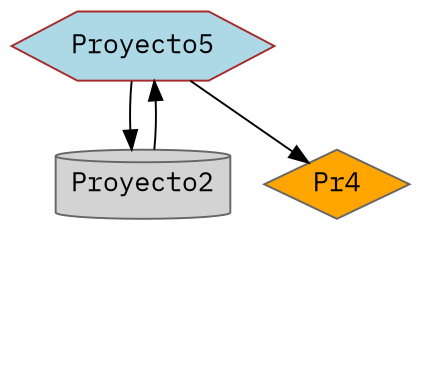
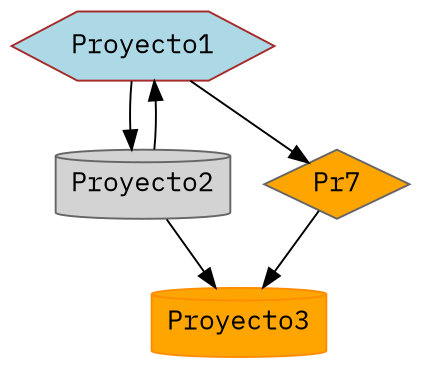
(143, 46) -> (143, 46)
(337, 184) -> (337, 184)
none -> (239, 322)
